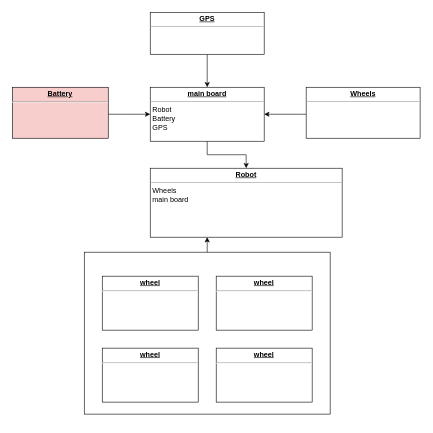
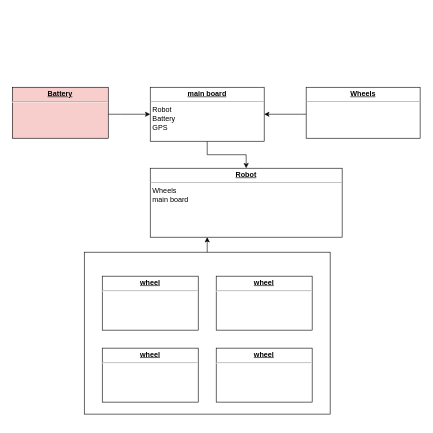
(207, 33) -> none
(207, 81) -> none
